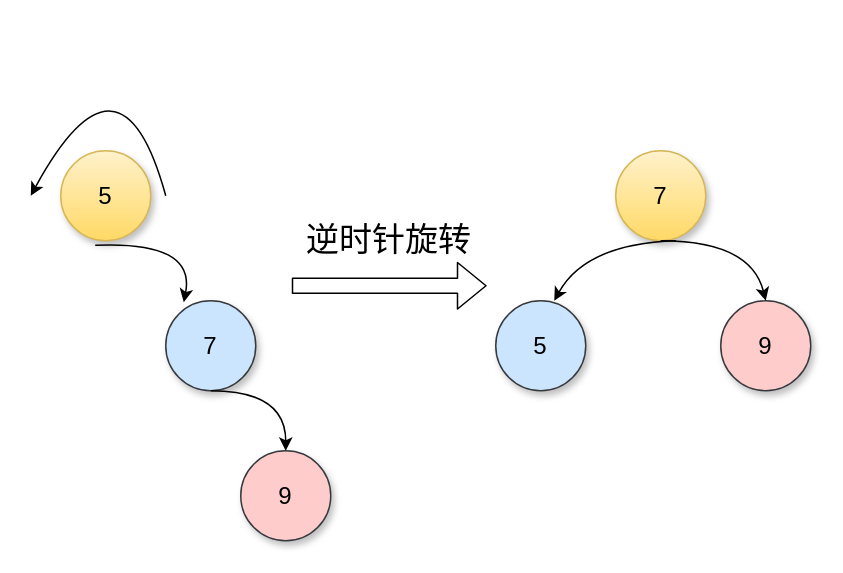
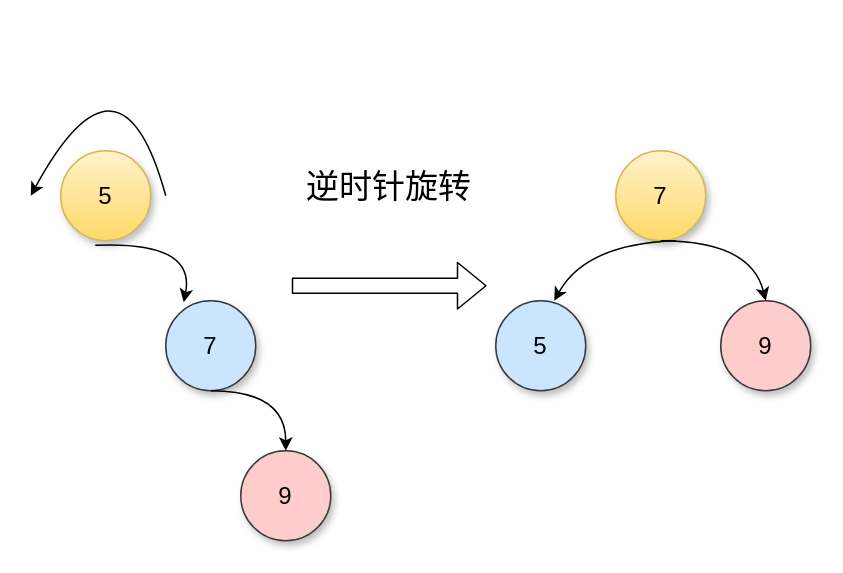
(389, 241) -> (389, 188)
